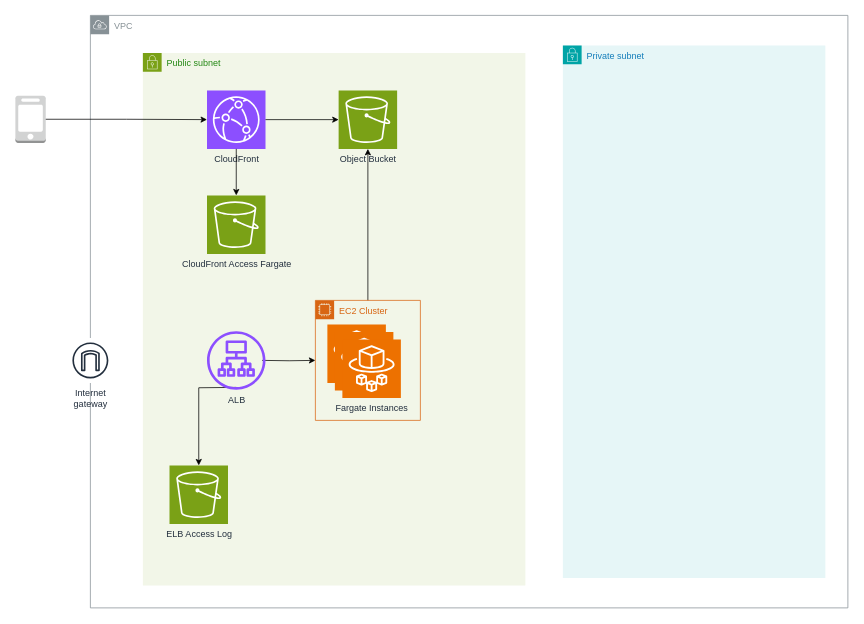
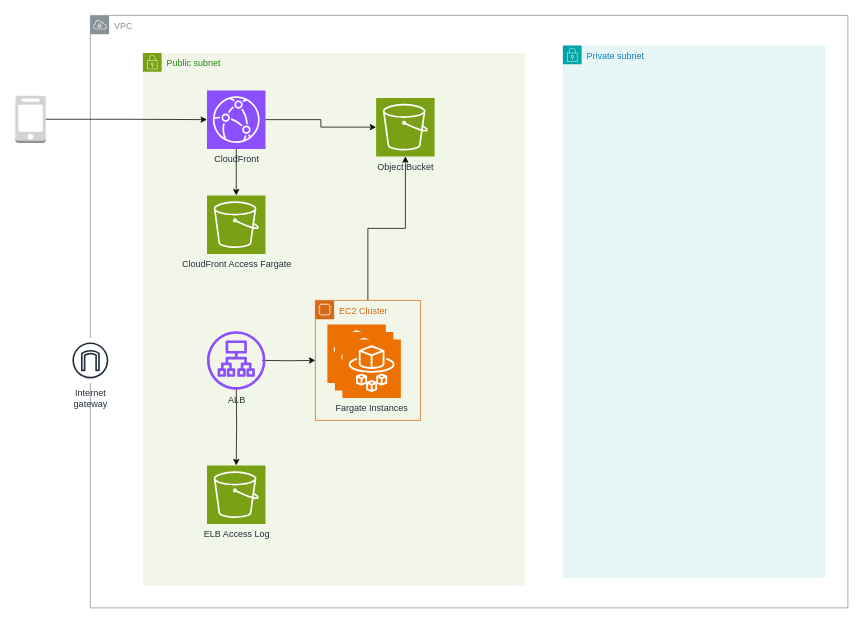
(368, 120) -> (405, 127)
(199, 495) -> (236, 495)
